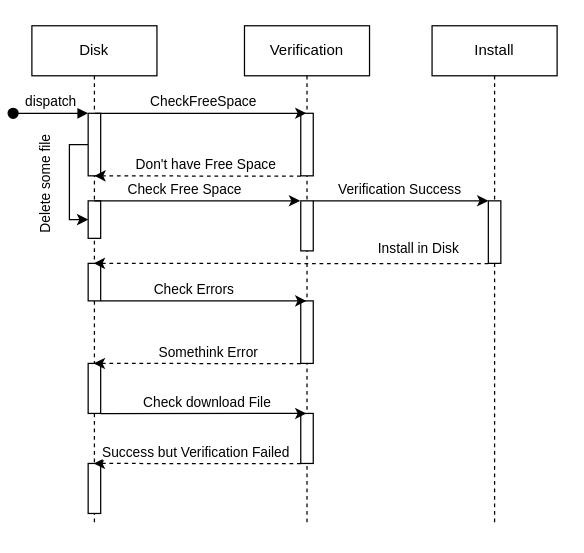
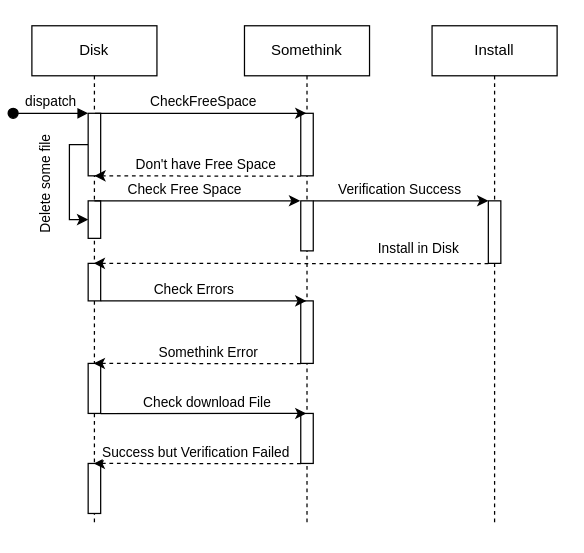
(307, 51) -> (307, 51)
